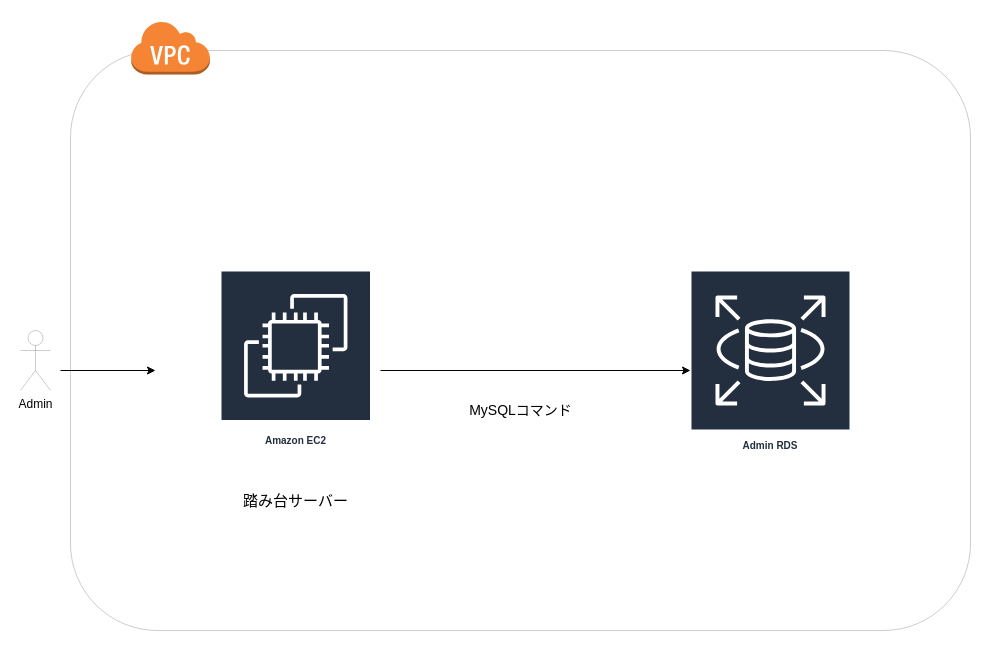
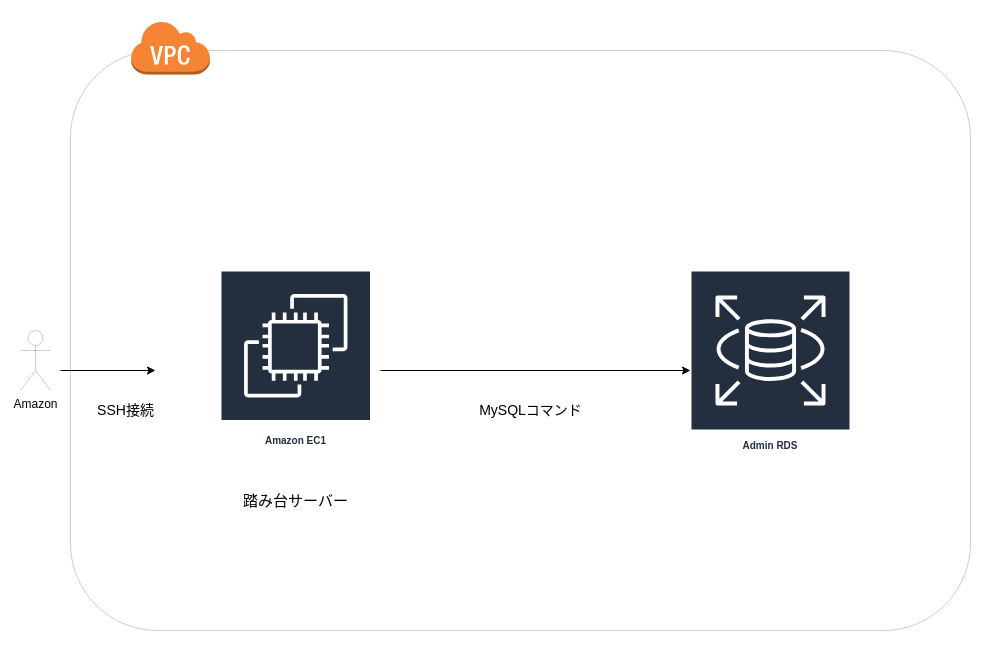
(36, 405) -> (36, 405)
none -> (126, 411)
(521, 411) -> (531, 411)
(296, 441) -> (296, 441)
